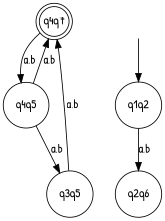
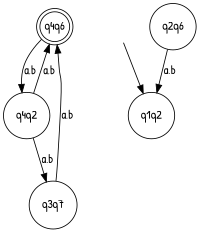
(54, 21) -> (55, 27)
(26, 105) -> (27, 116)
(138, 145) -> (163, 67)
(70, 194) -> (53, 205)
